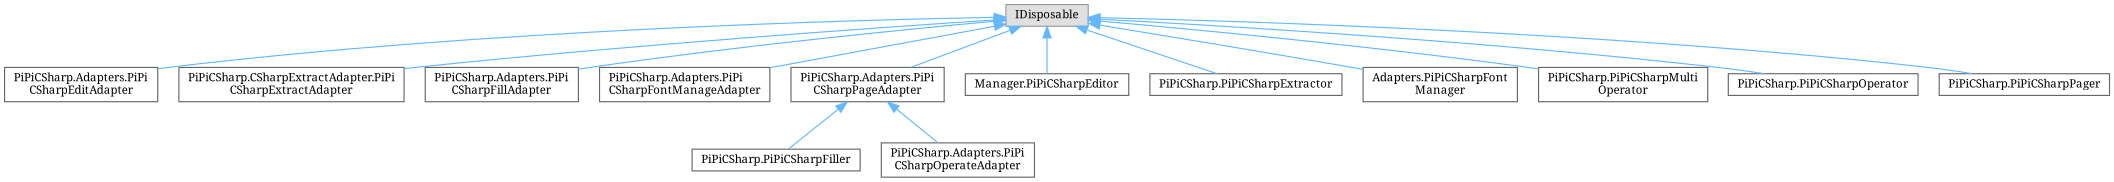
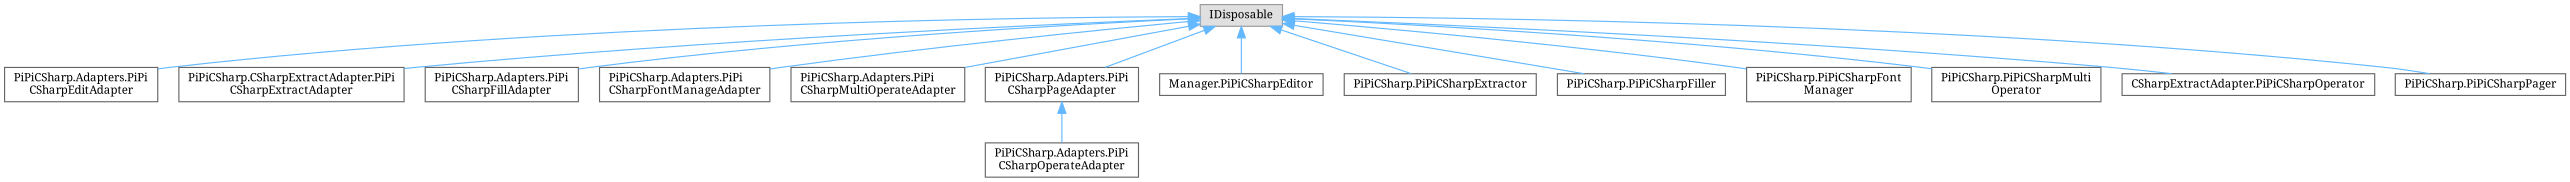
none -> (878, 85)
(1440, 85) -> (1829, 85)
(1823, 85) -> (2248, 85)
(813, 129) -> (1439, 49)
